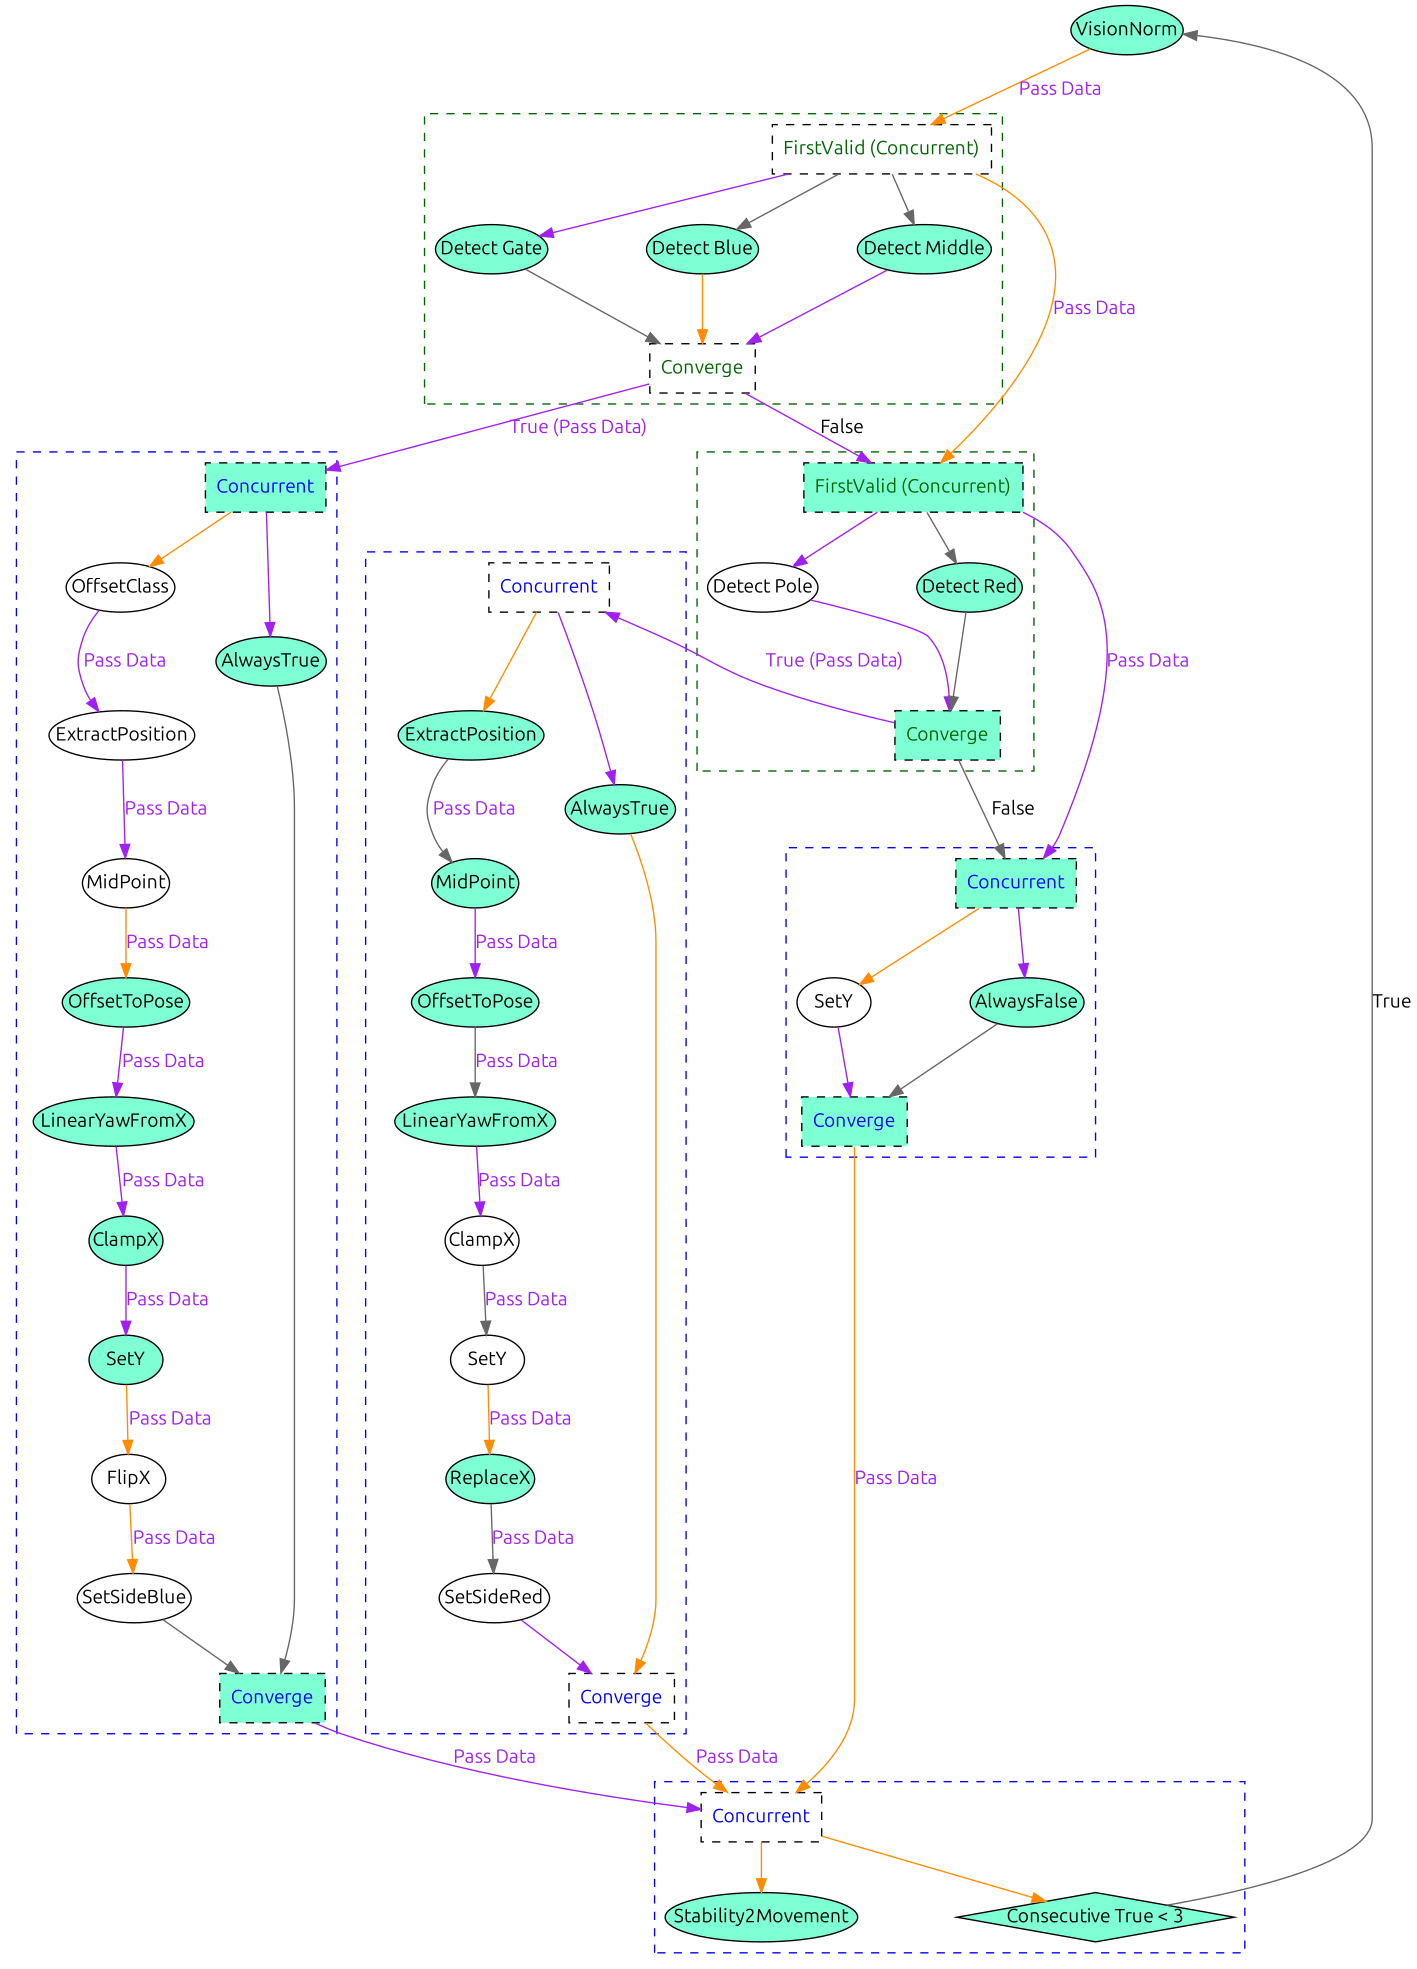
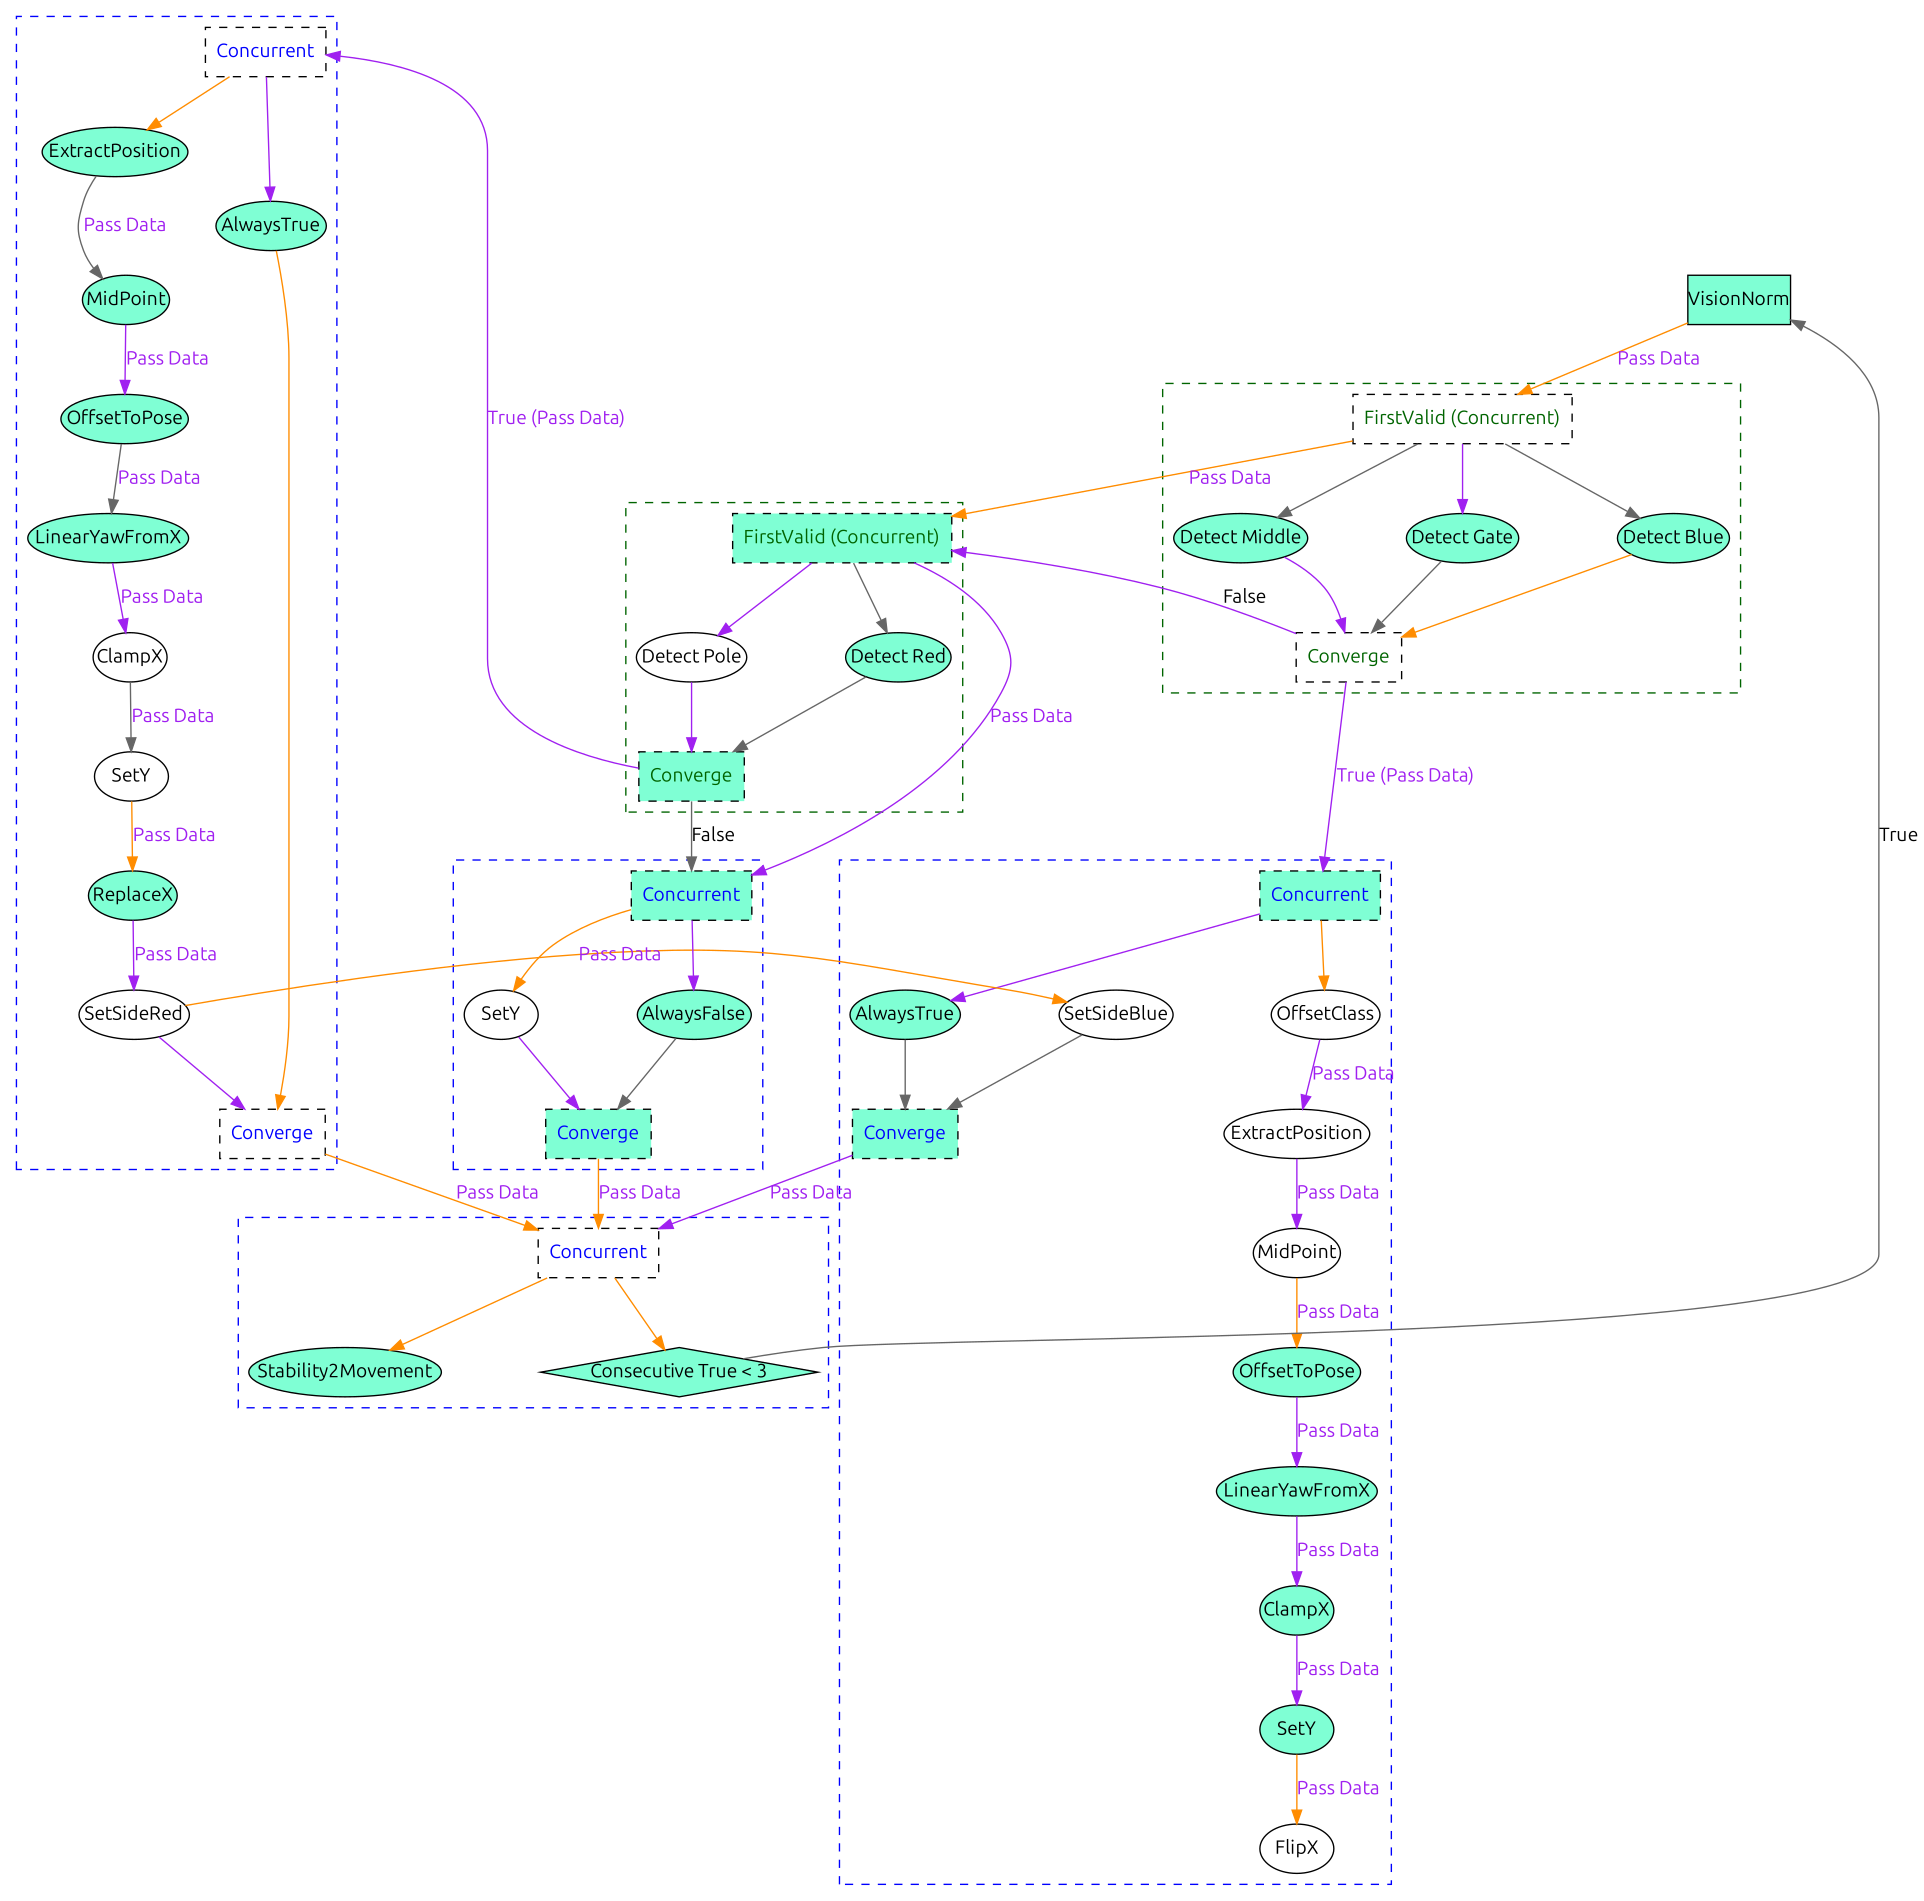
(1127, 30) -> (1739, 300)
(131, 1532) -> (620, 952)
(492, 1532) -> (133, 948)
